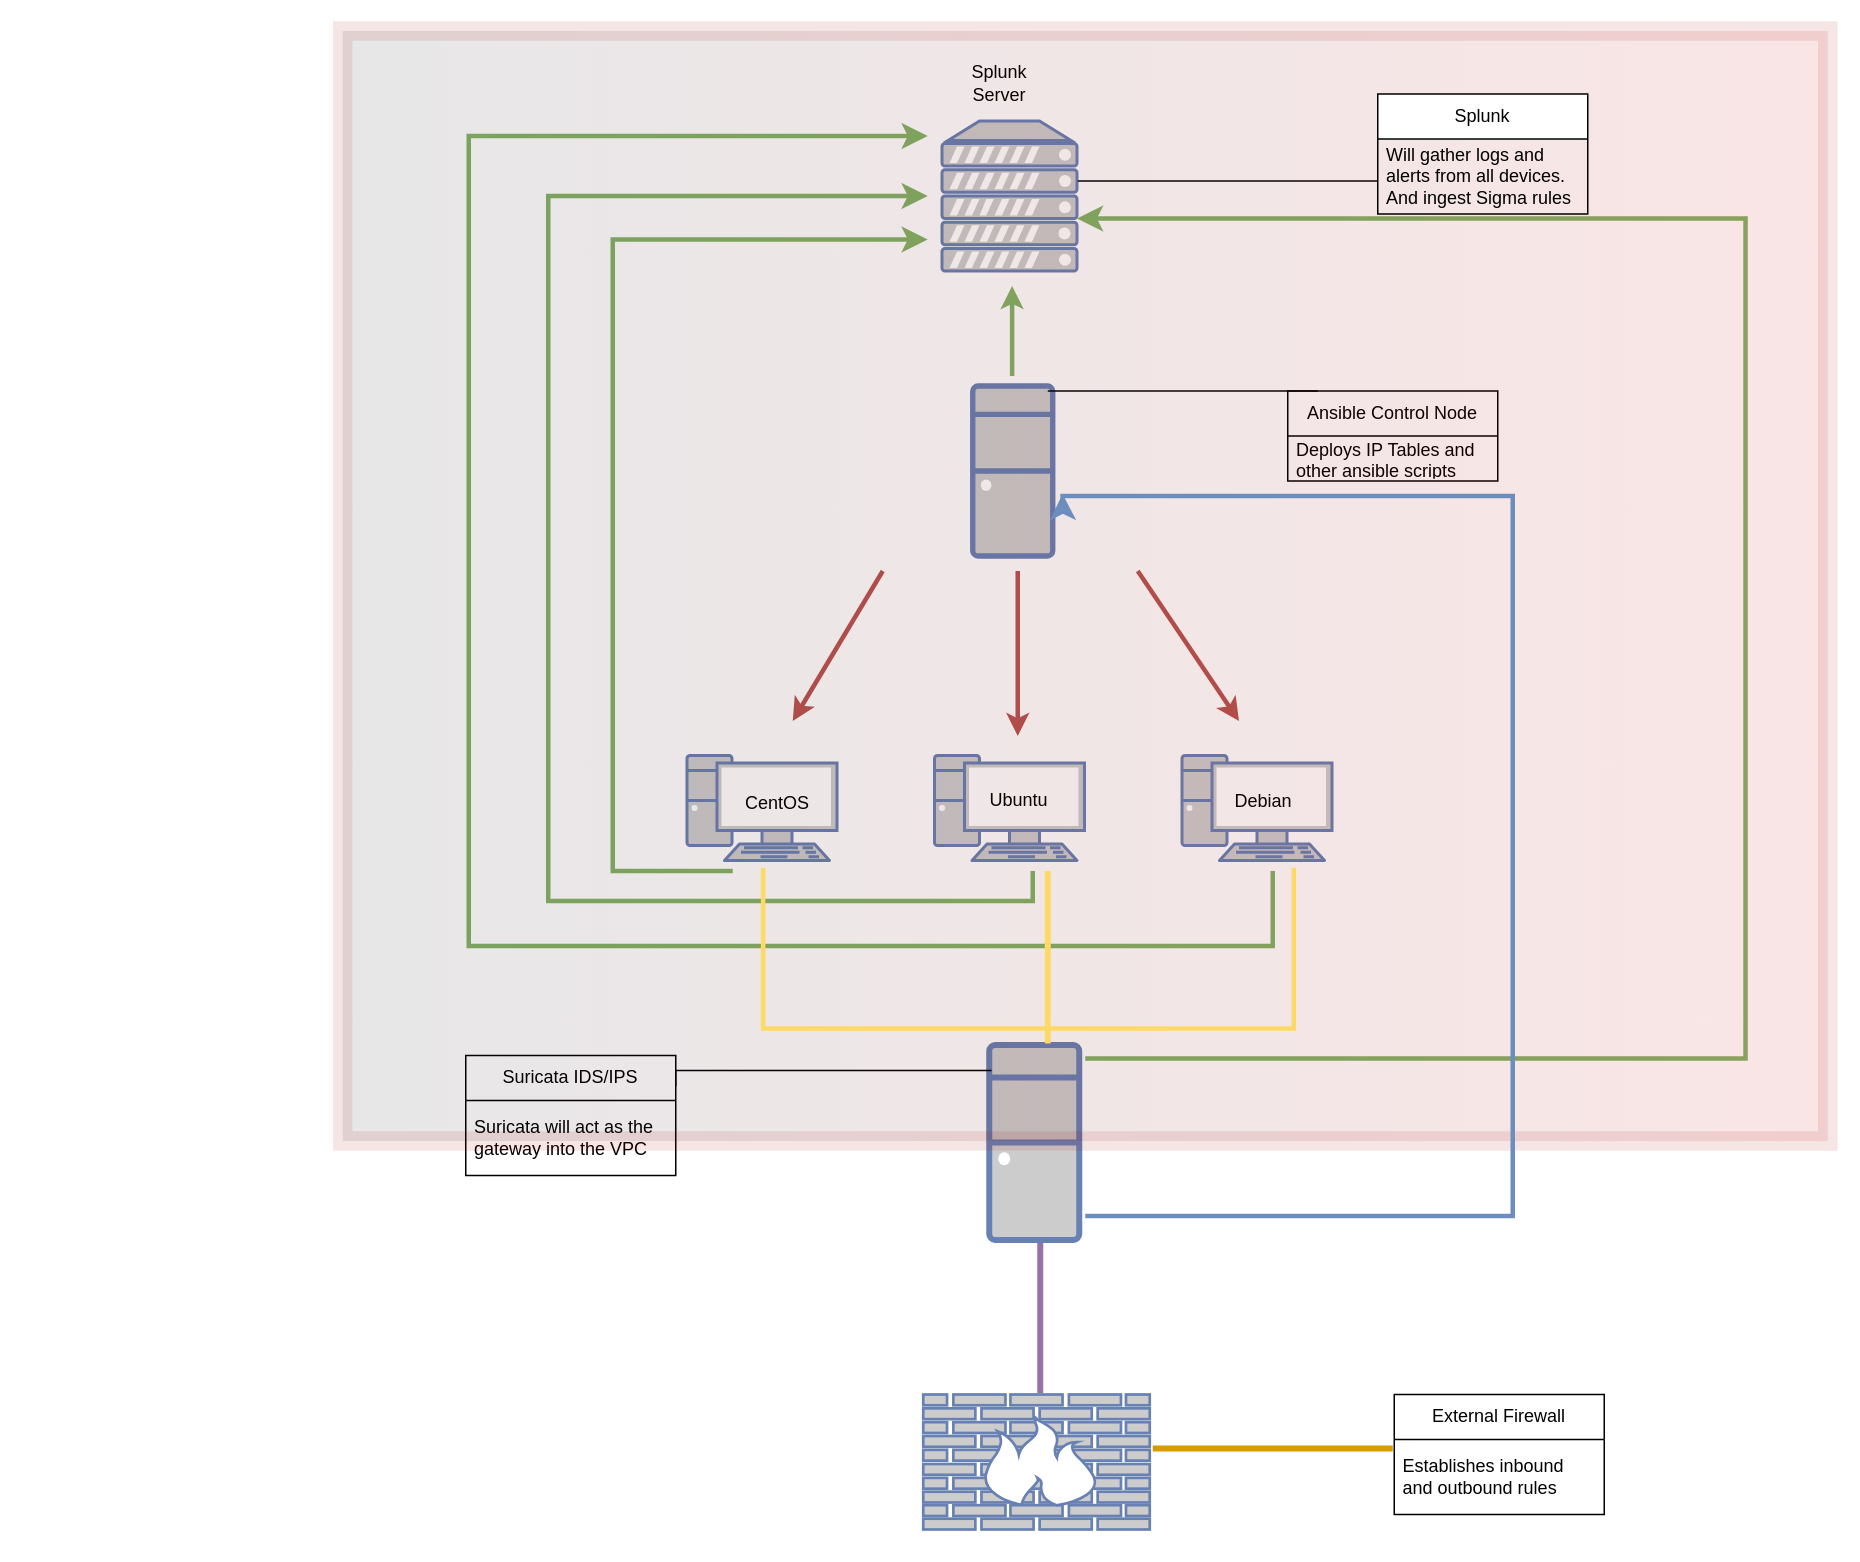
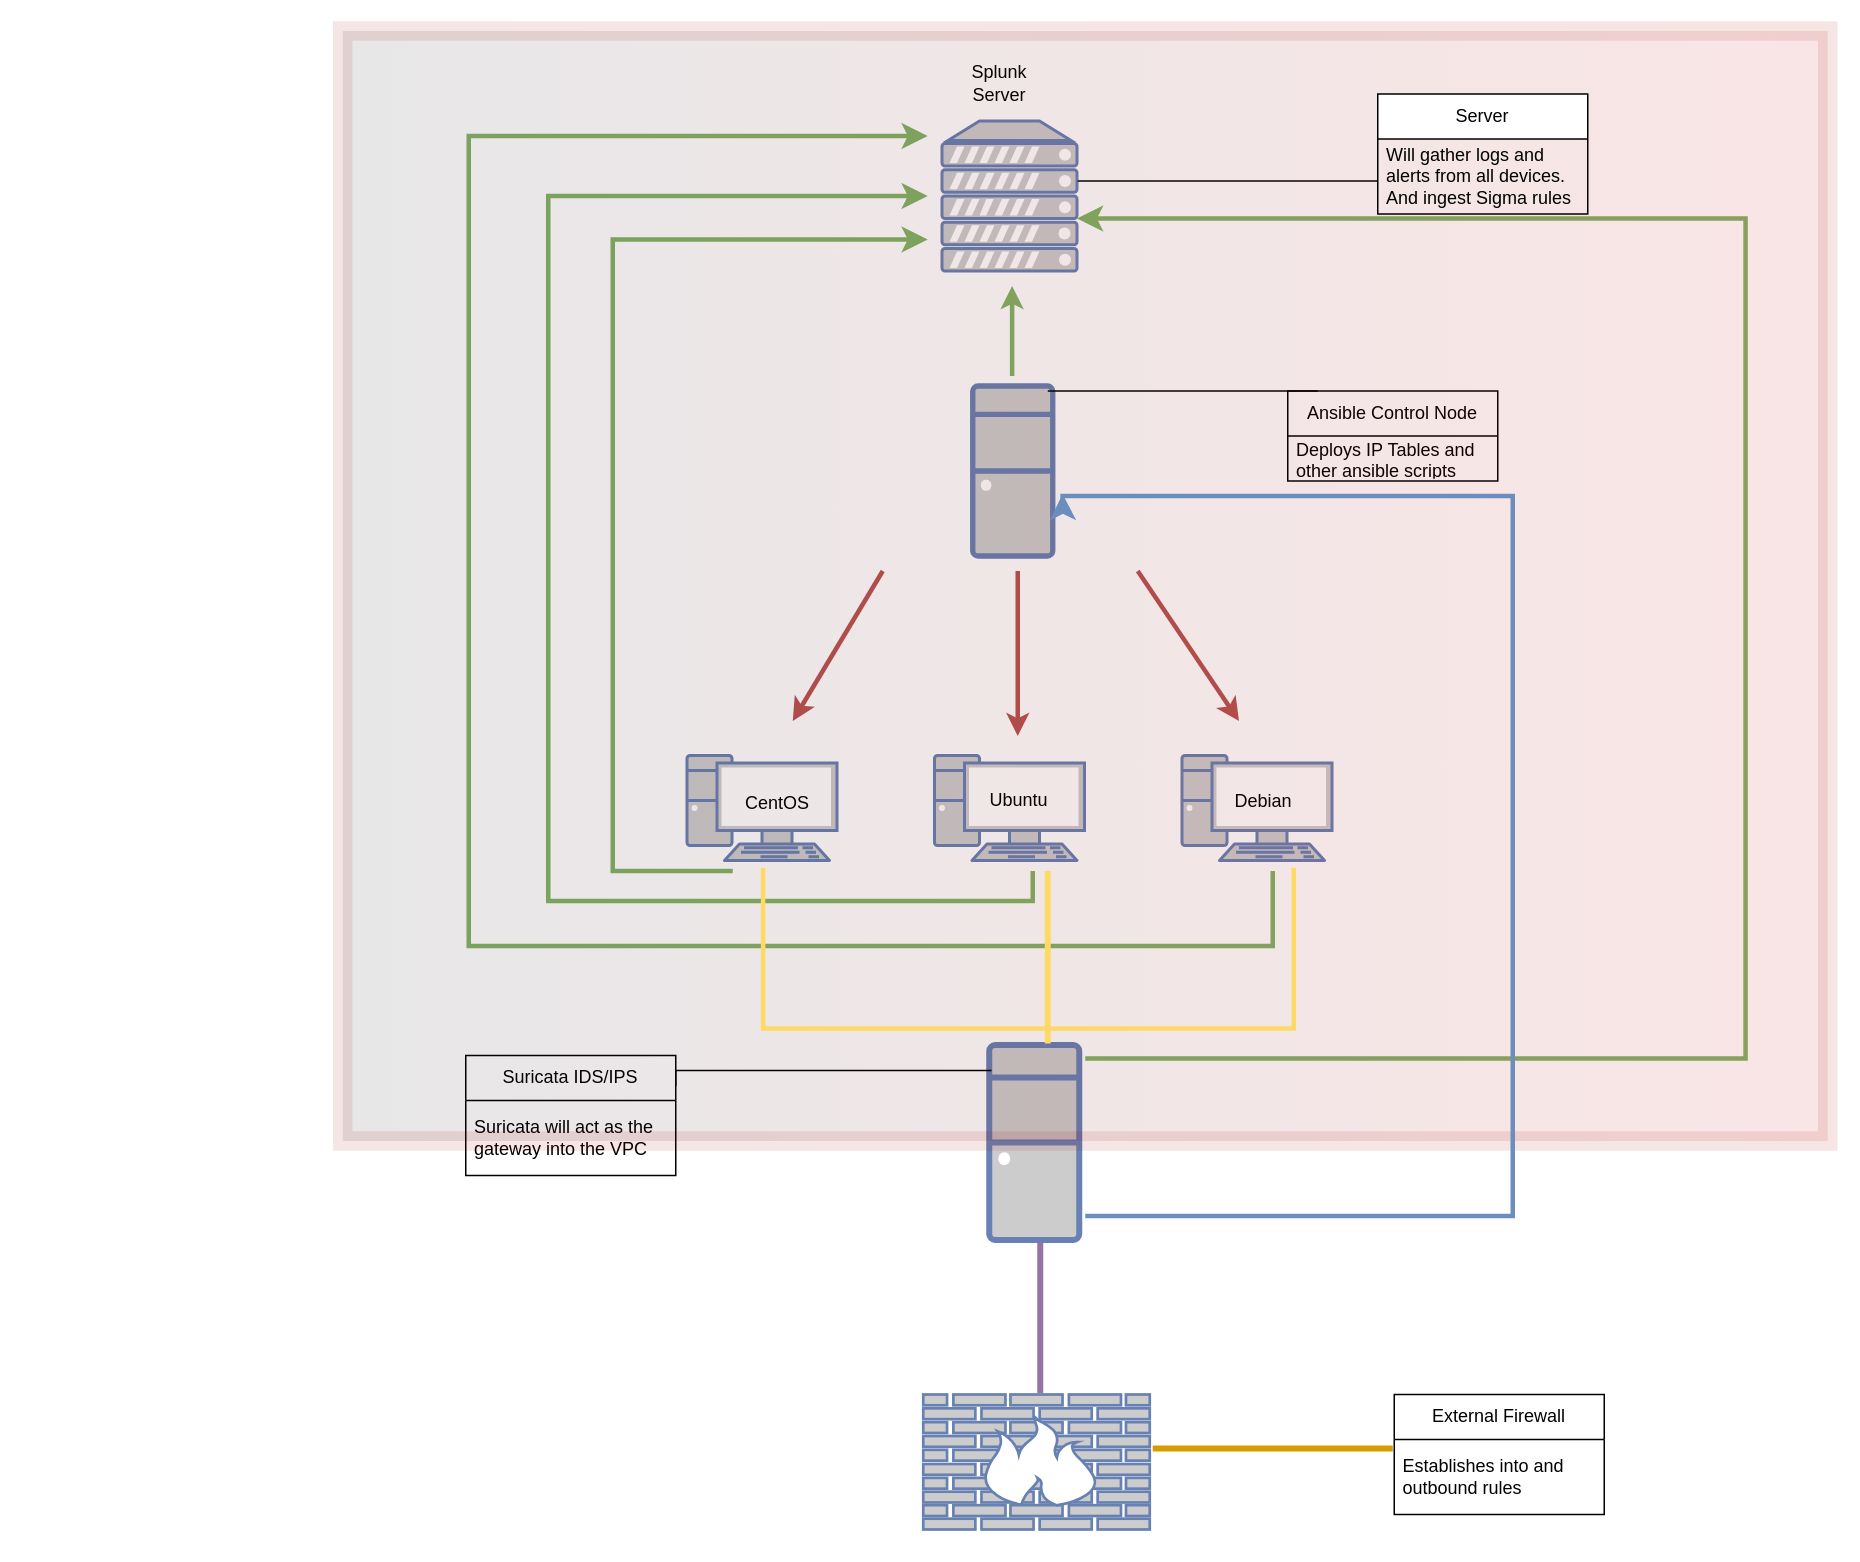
(1483, 116) -> (1483, 116)
(1501, 1477) -> (1501, 1477)
